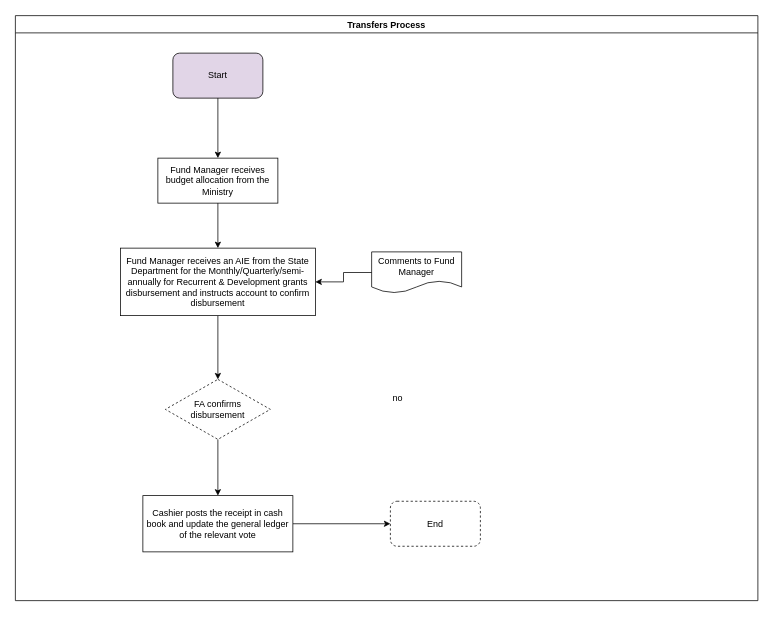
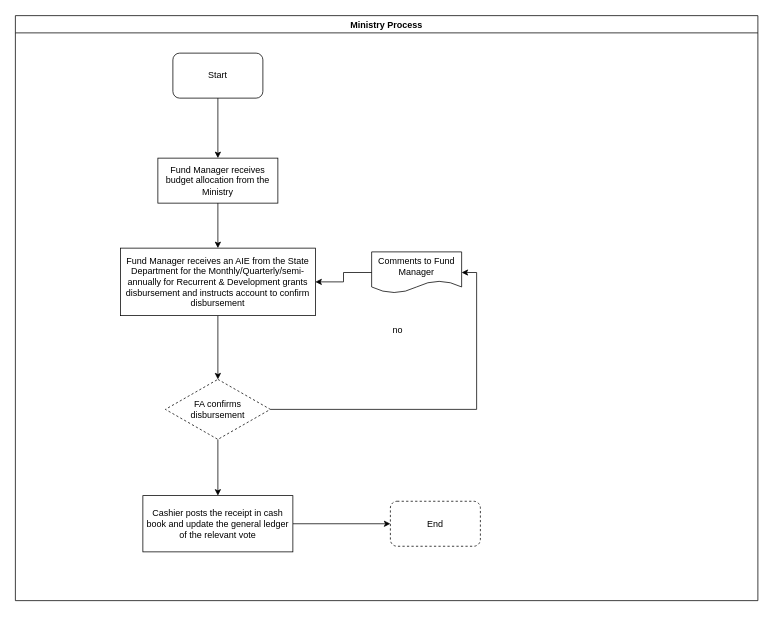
(386, 24) -> (386, 24)
(218, 75) -> (218, 75)
(398, 398) -> (398, 330)
none -> (447, 409)
